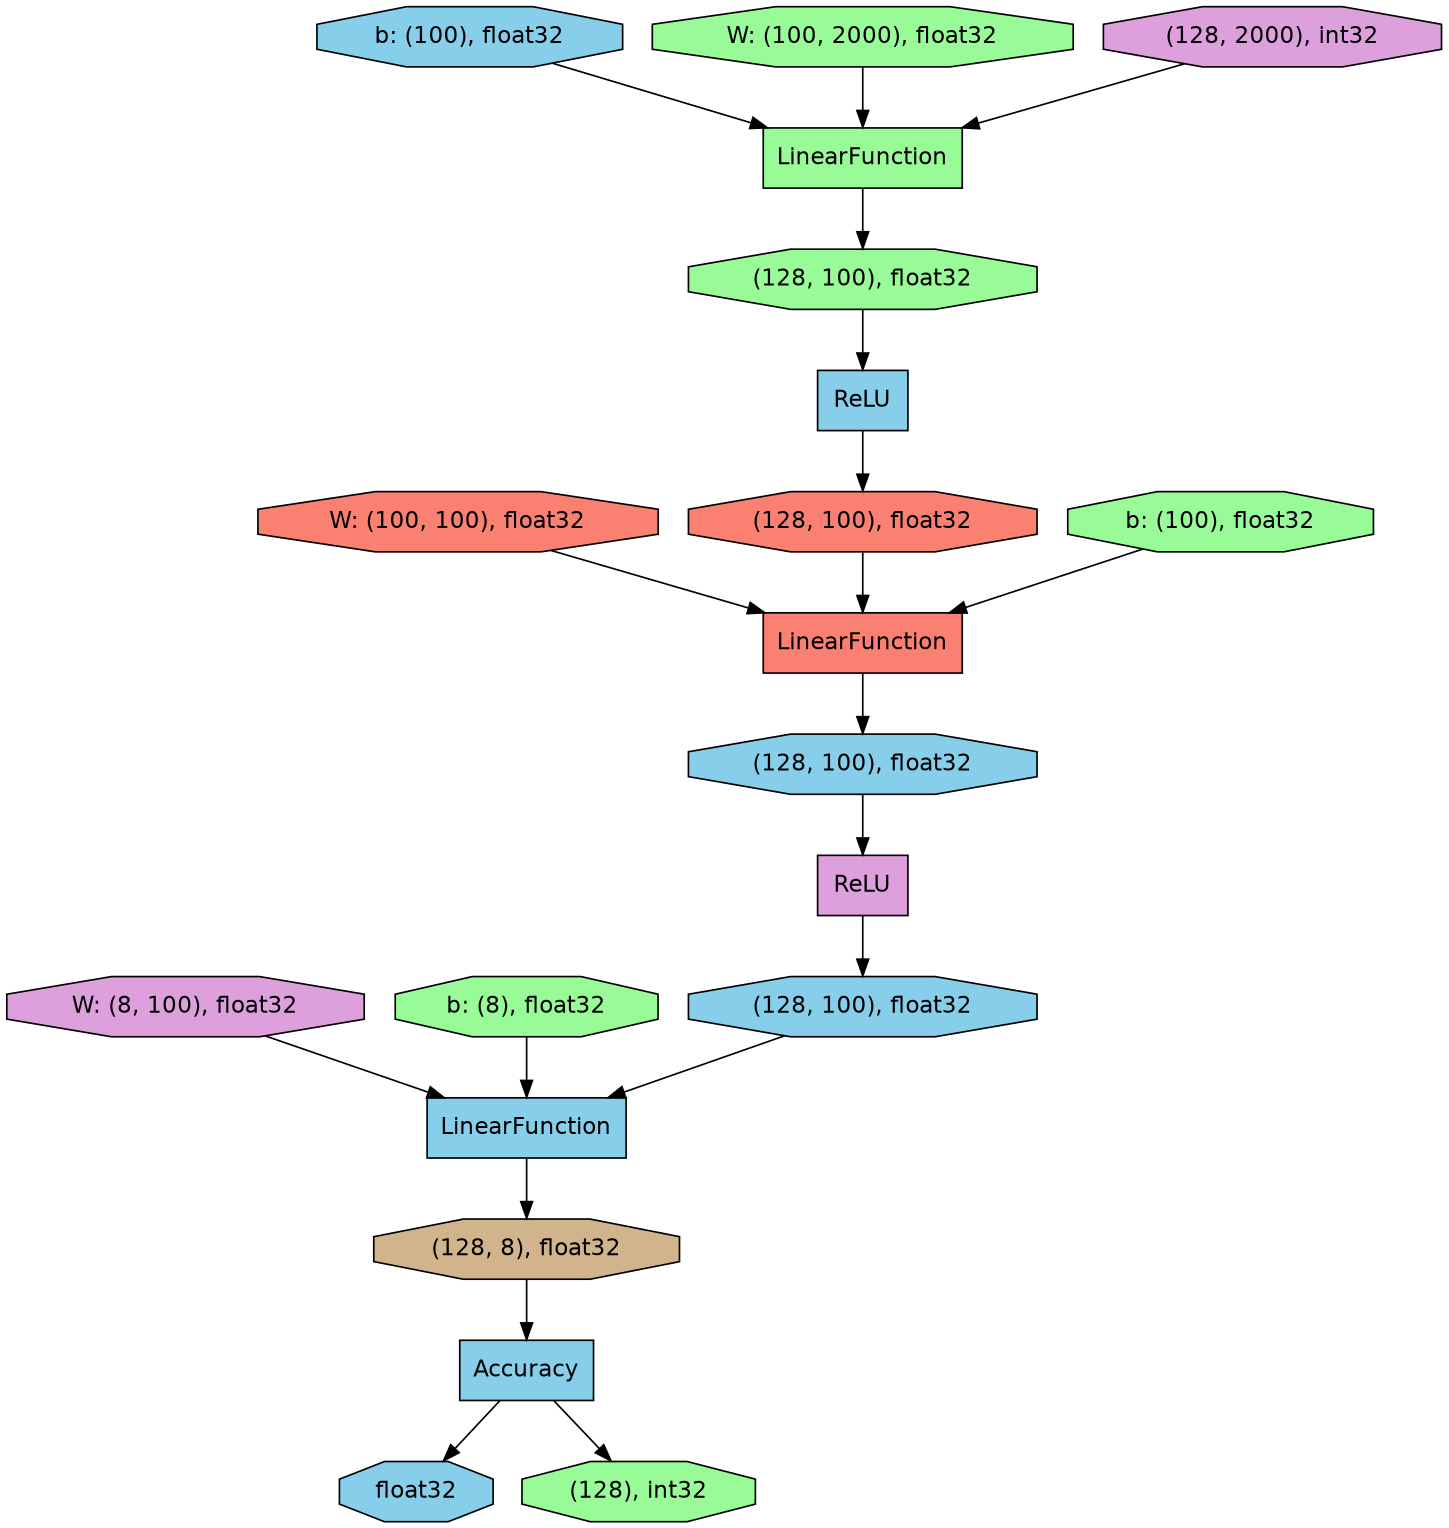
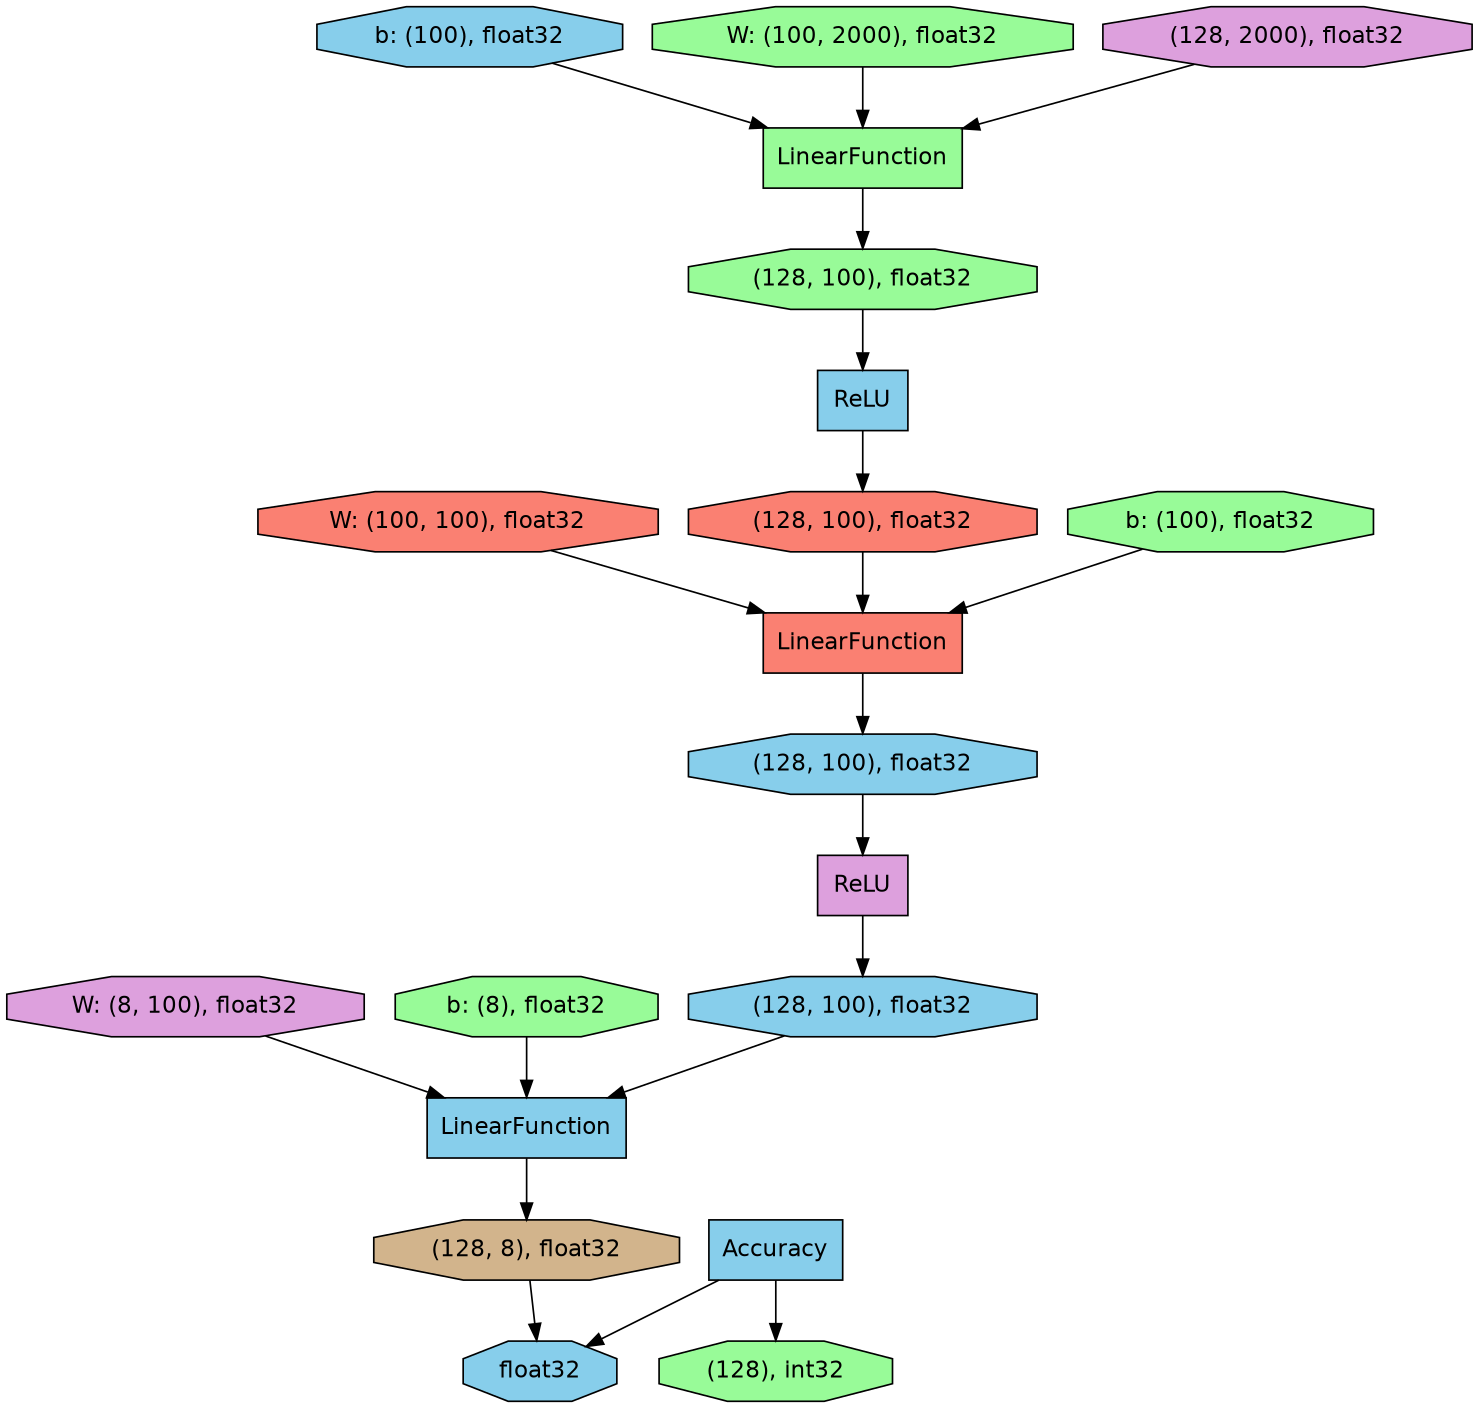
(1272, 37) -> (1287, 37)
(527, 1301) -> (532, 1302)
